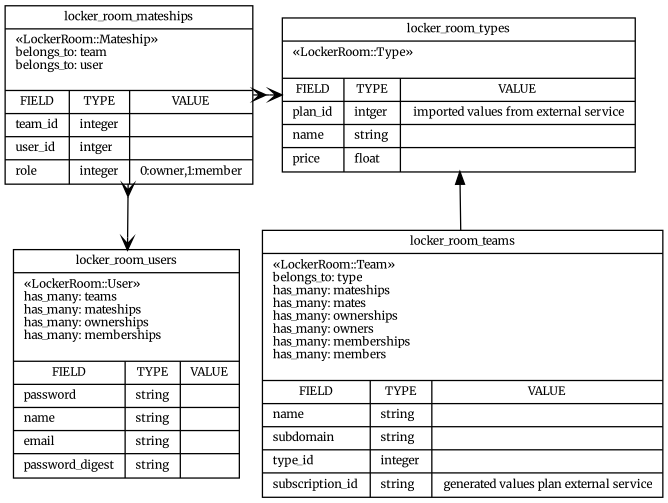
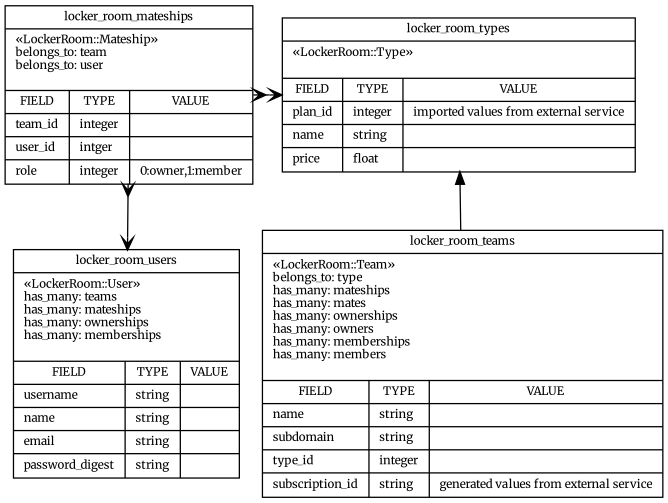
(371, 112) -> (373, 112)
(50, 395) -> (51, 395)
(548, 484) -> (546, 484)
